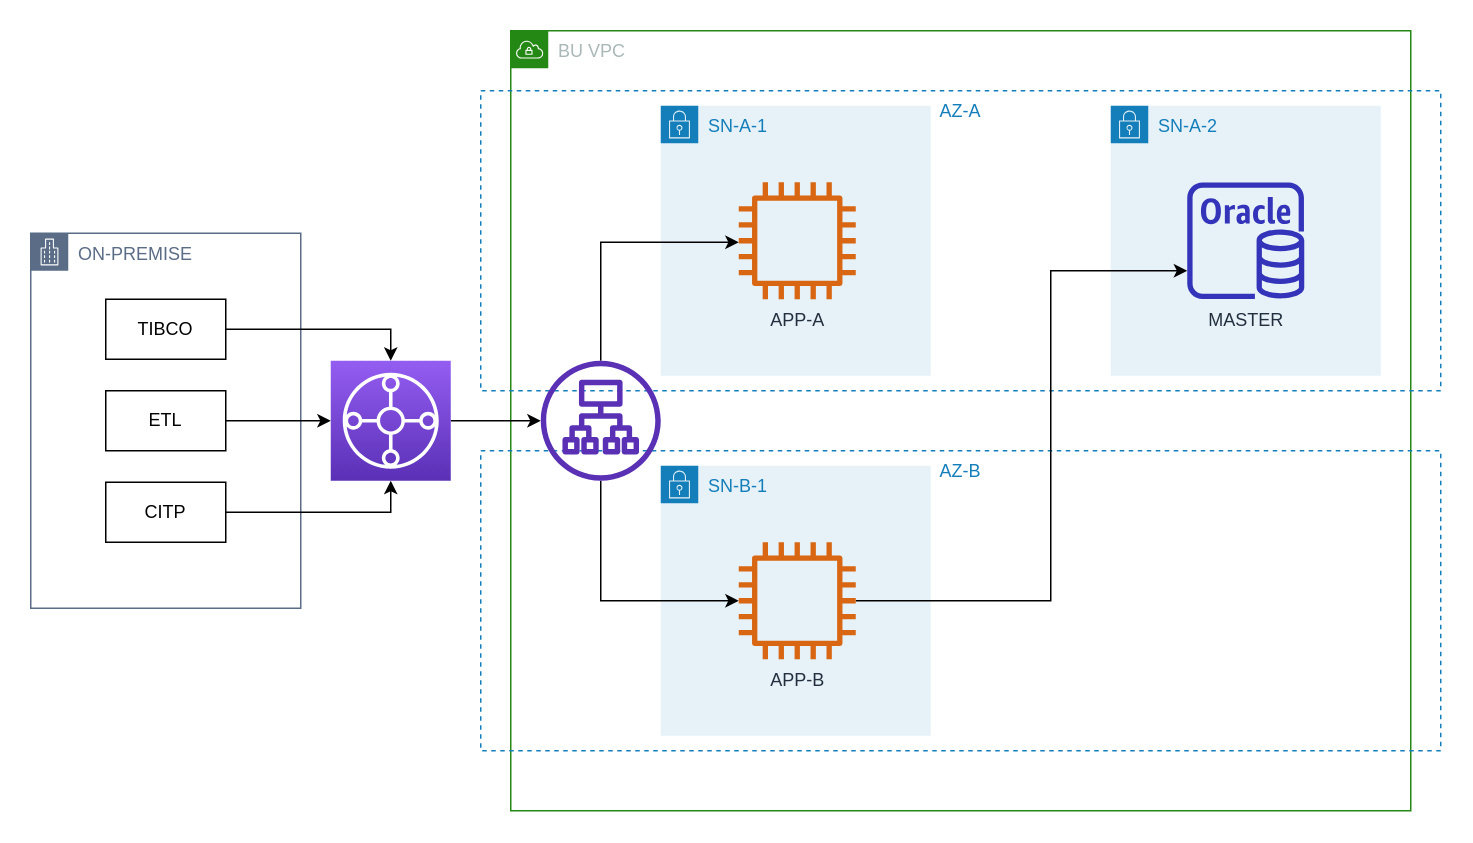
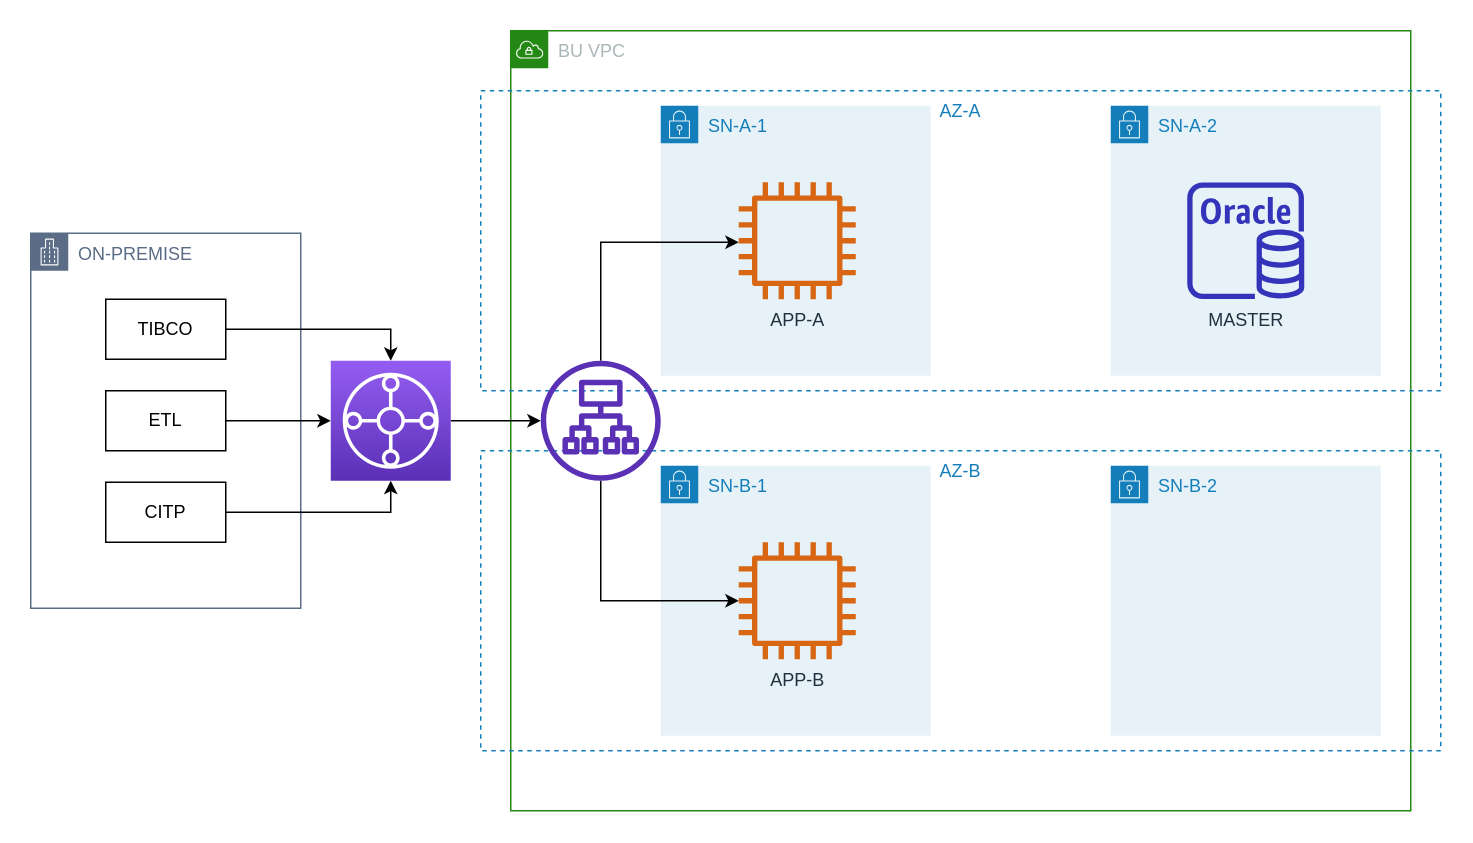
(1051, 471) -> none
none -> (1246, 601)
